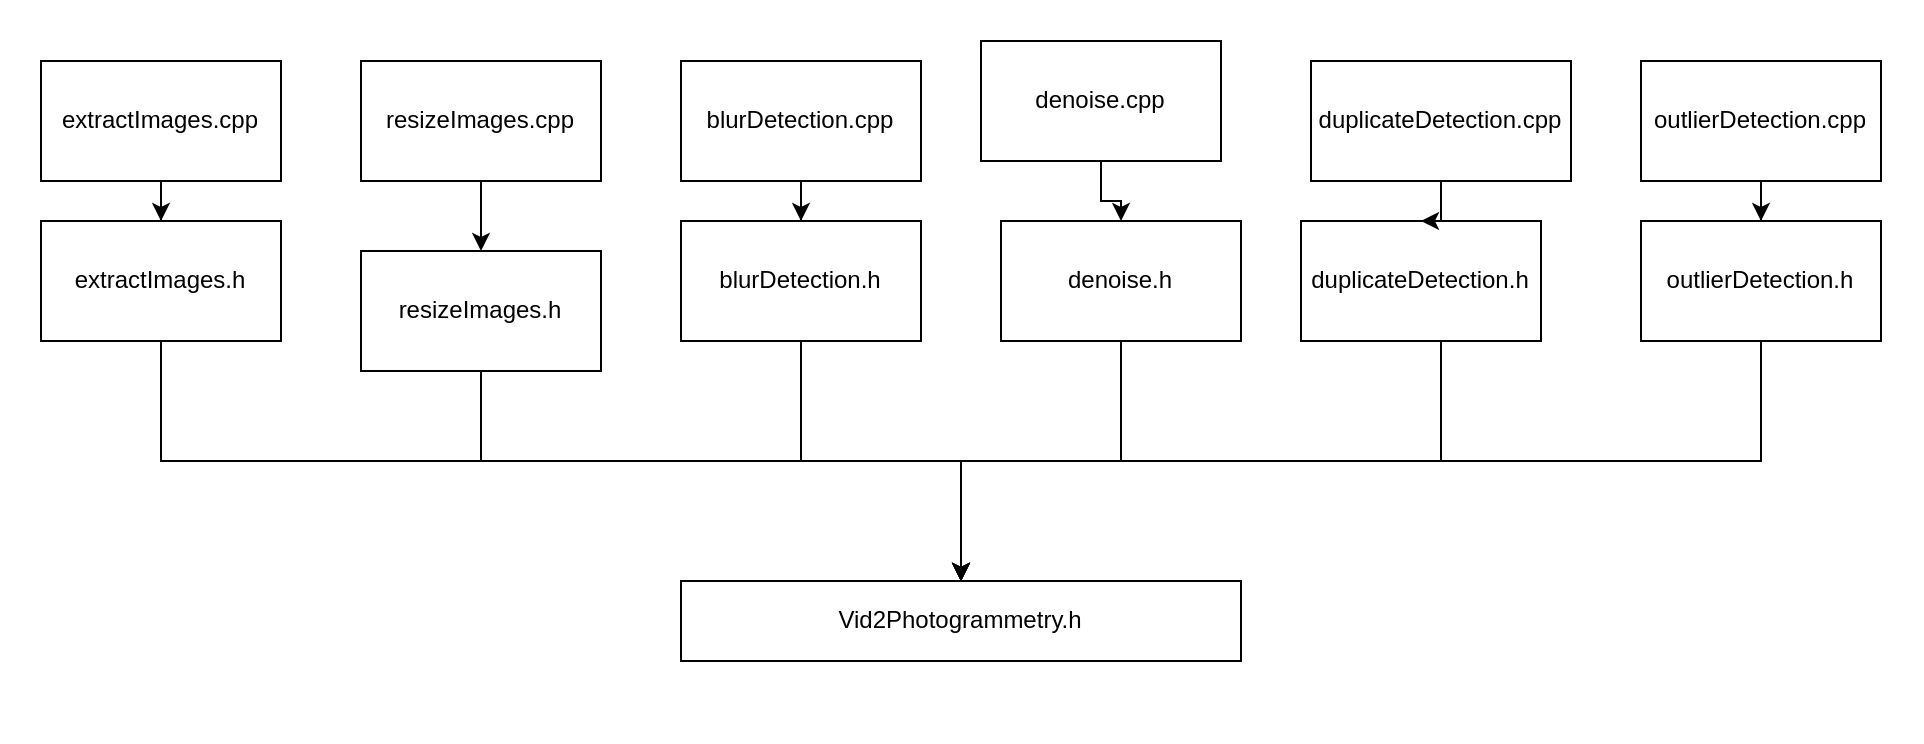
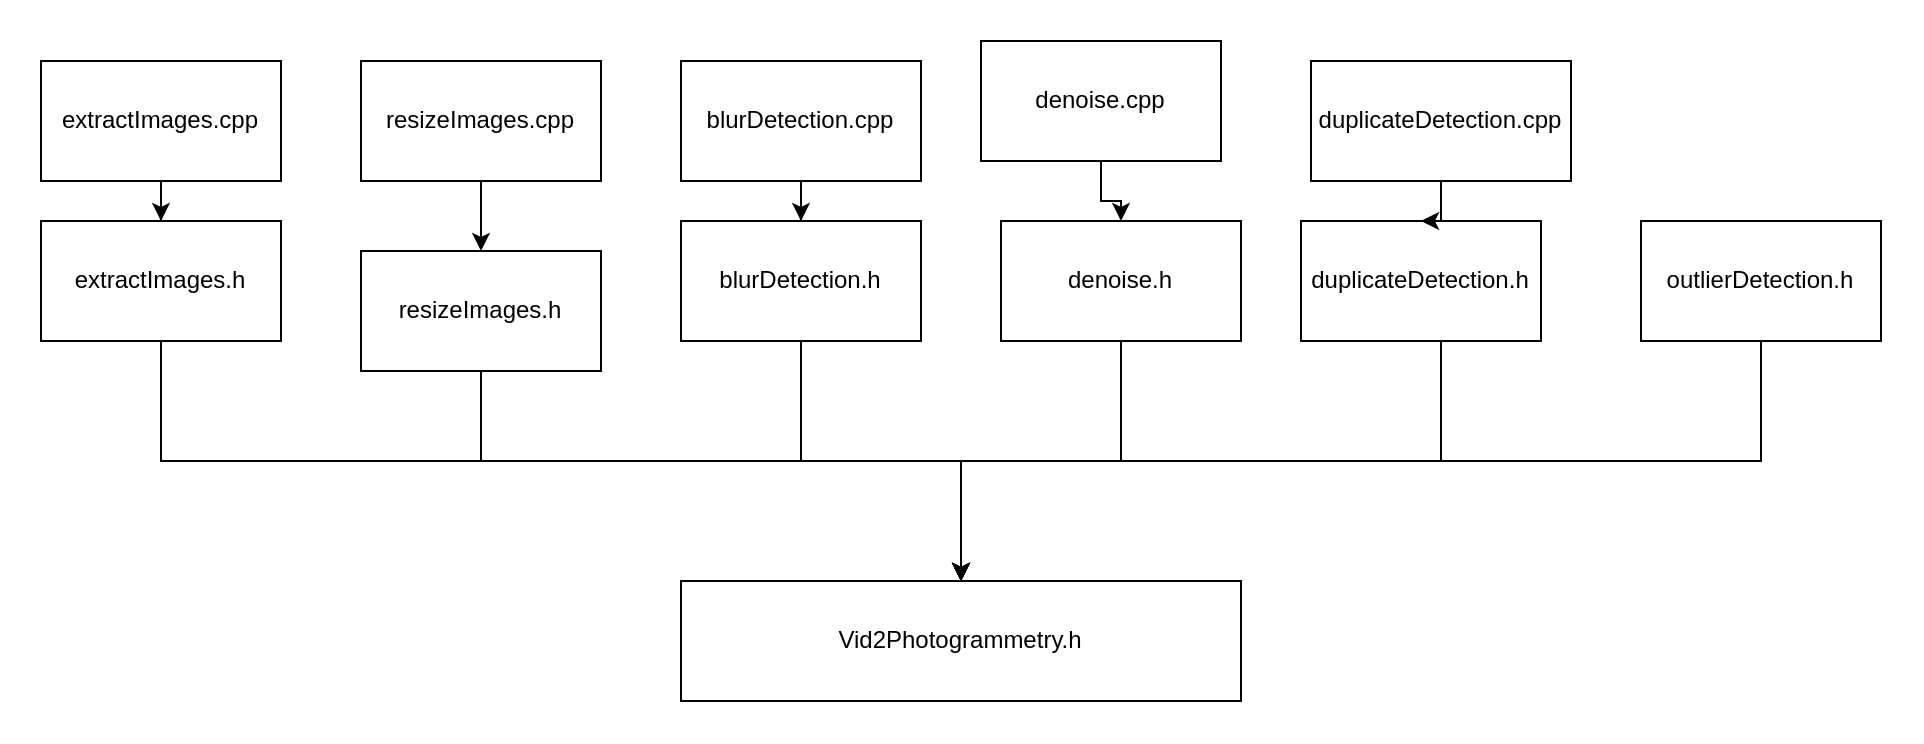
(1761, 121) -> none
(1761, 208) -> none
(961, 621) -> (961, 641)
